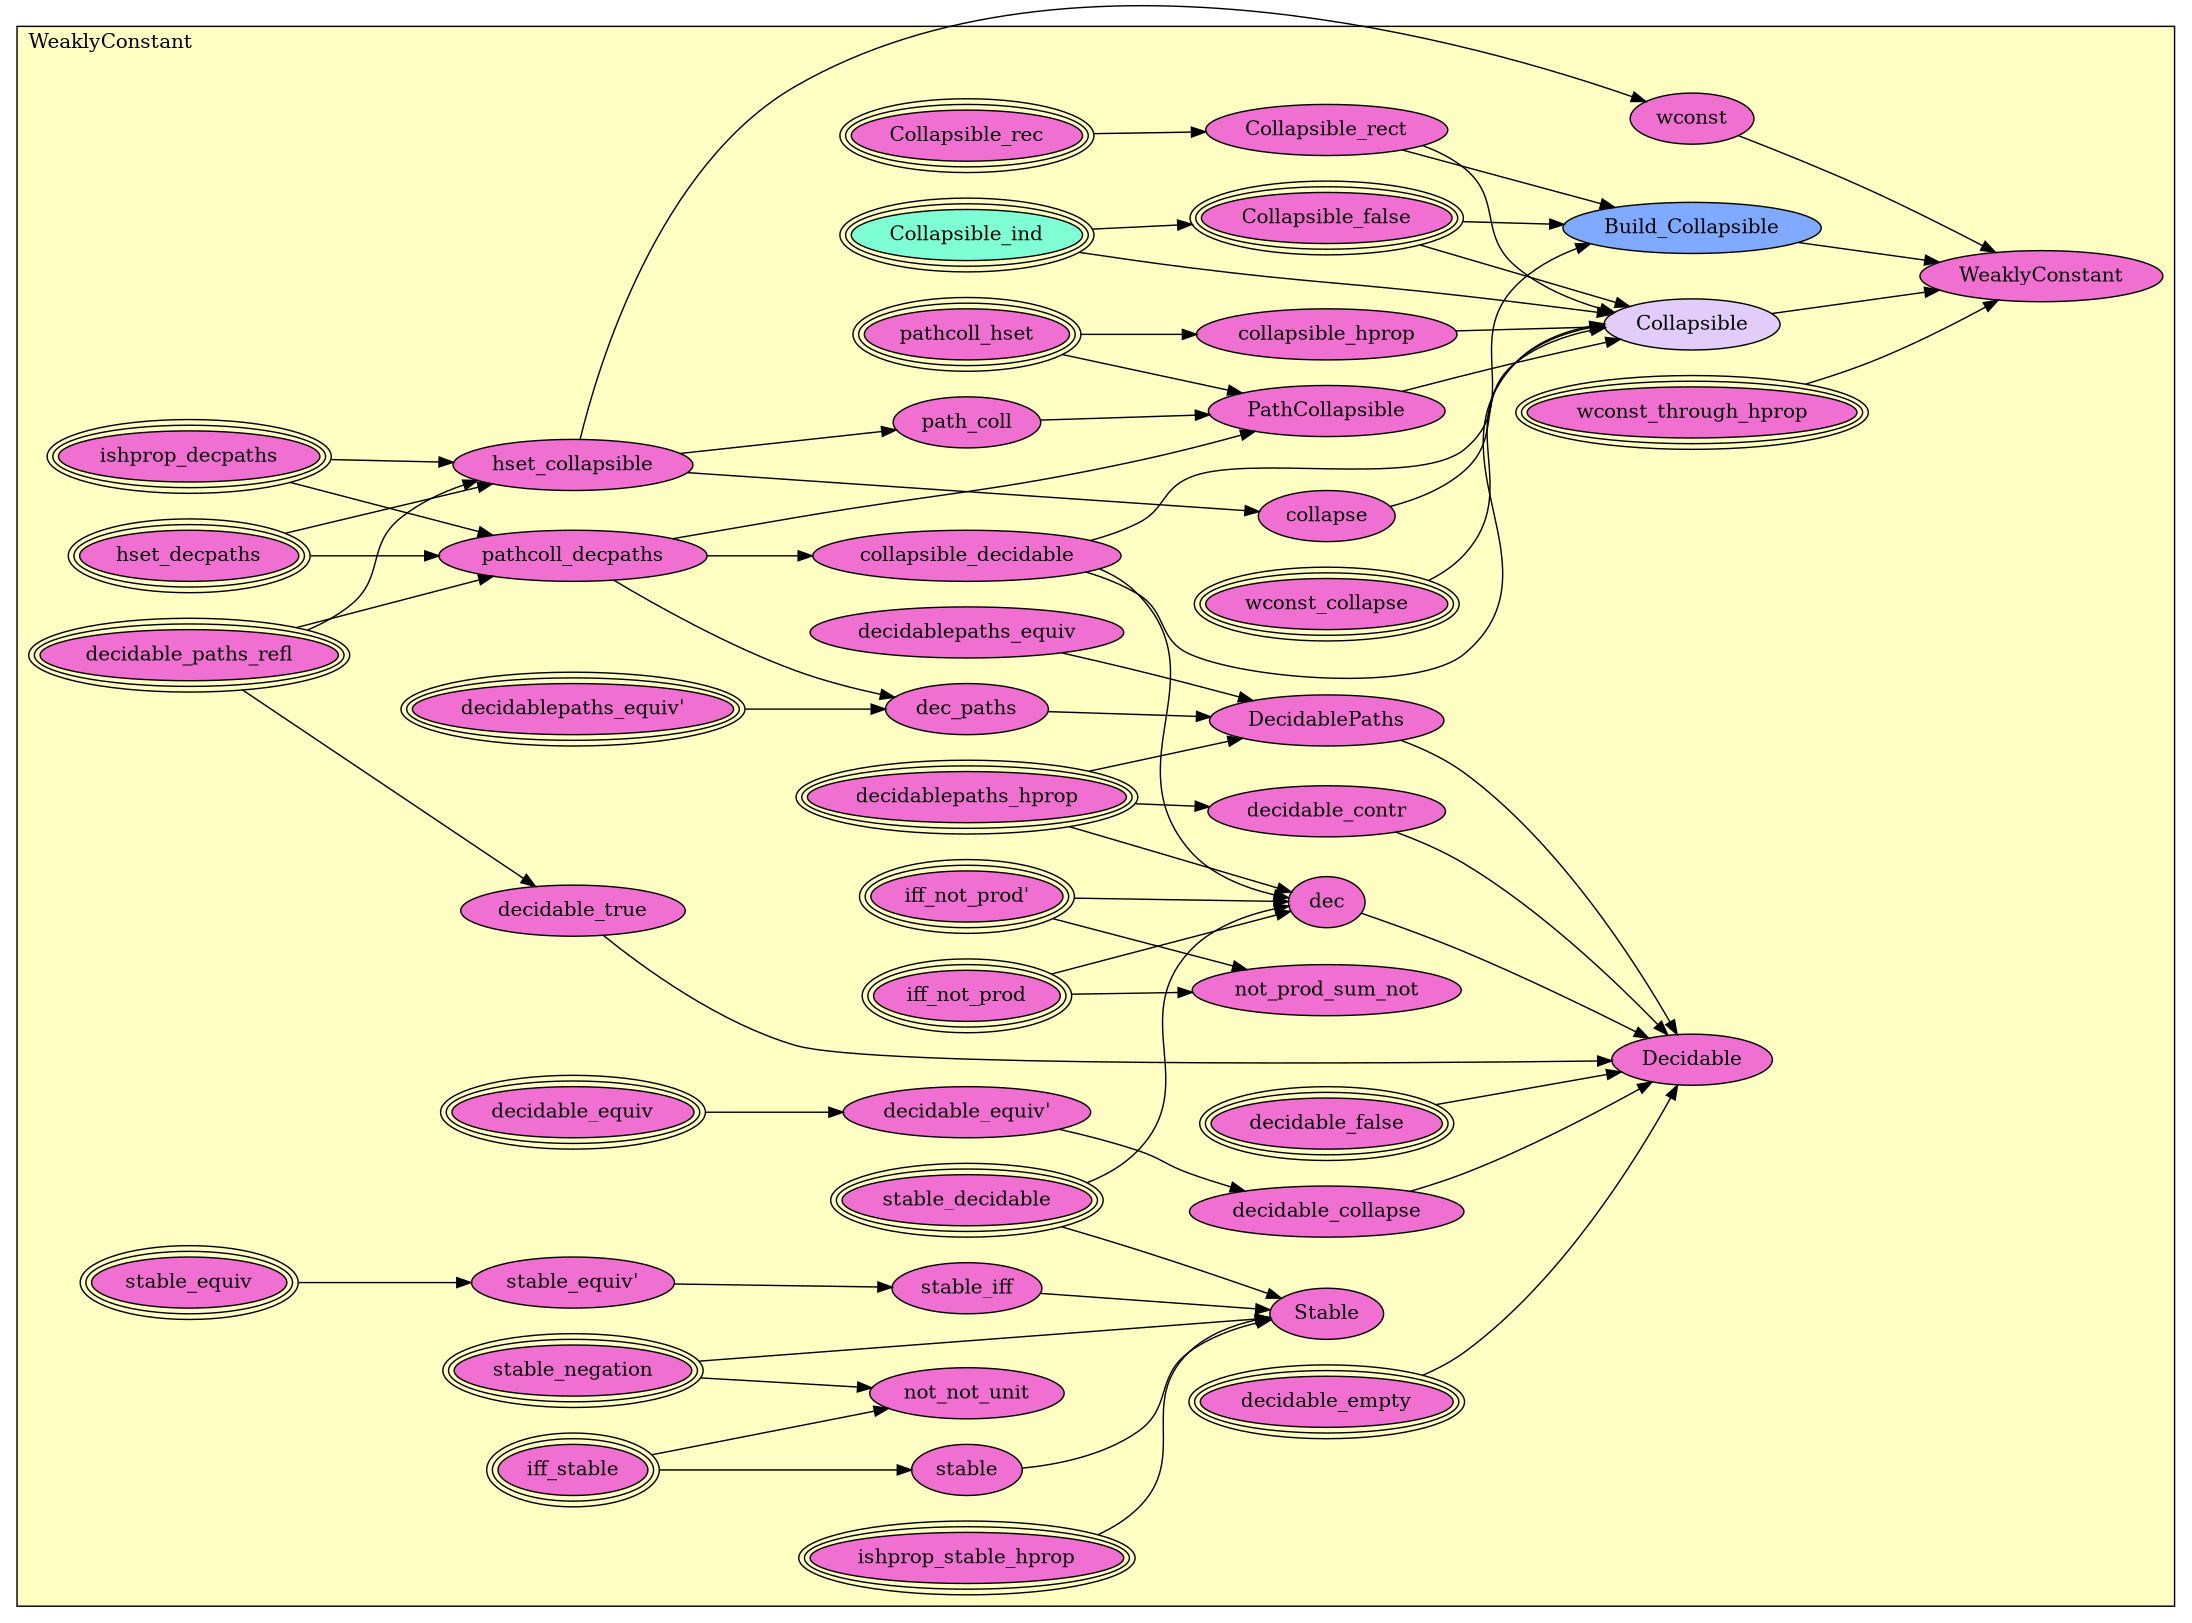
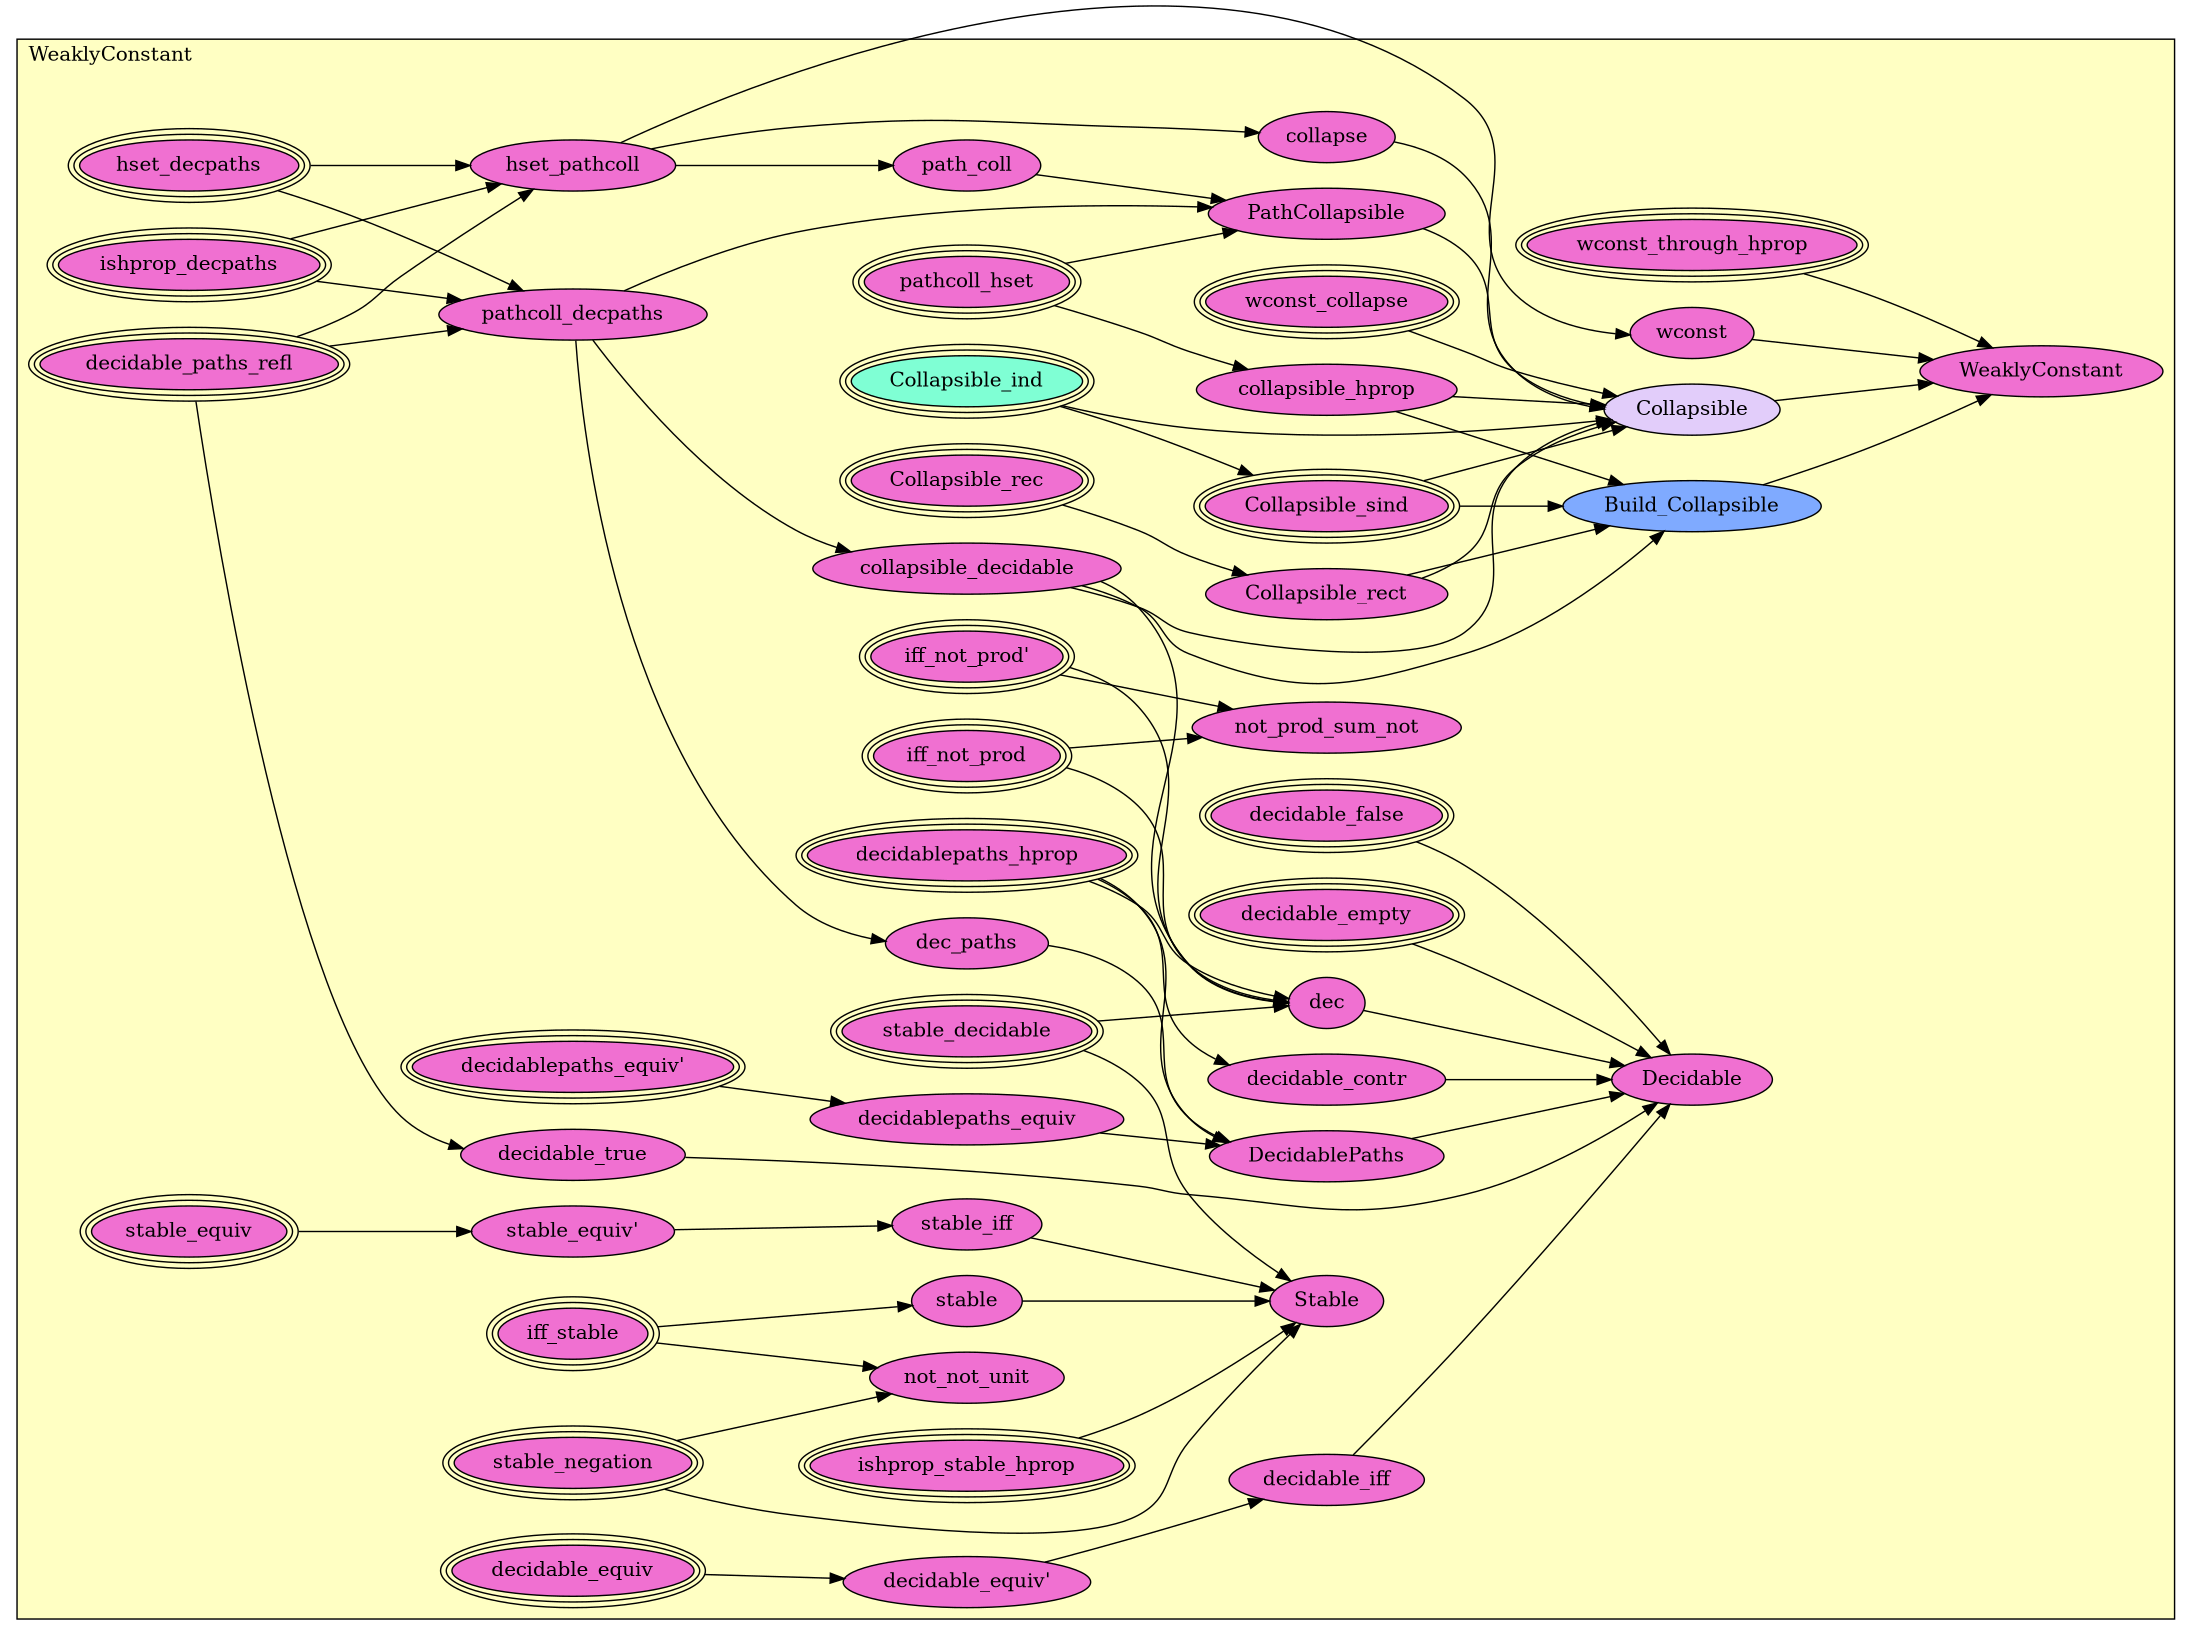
(1327, 218) -> (1327, 506)
none -> (1503, 446)
(573, 465) -> (573, 166)
(808, 709) -> (775, 1094)
(1327, 1212) -> (1327, 1480)
